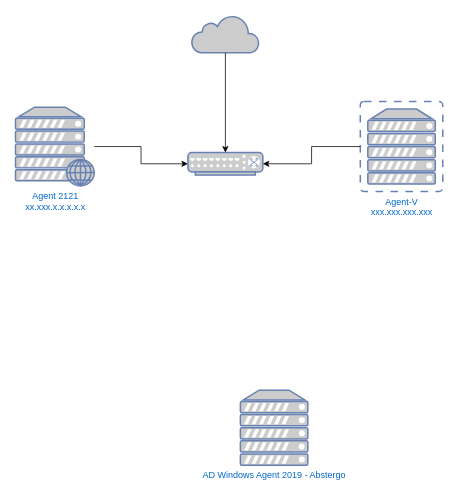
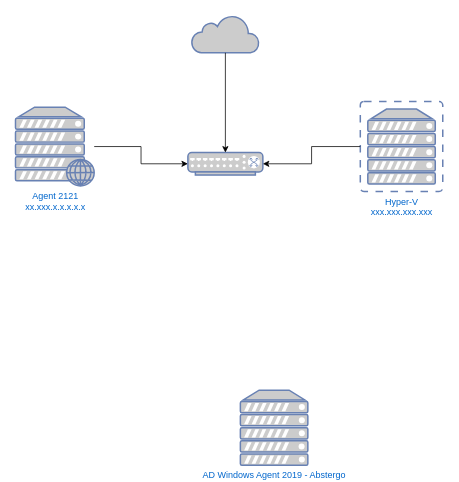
(402, 208) -> (402, 208)
